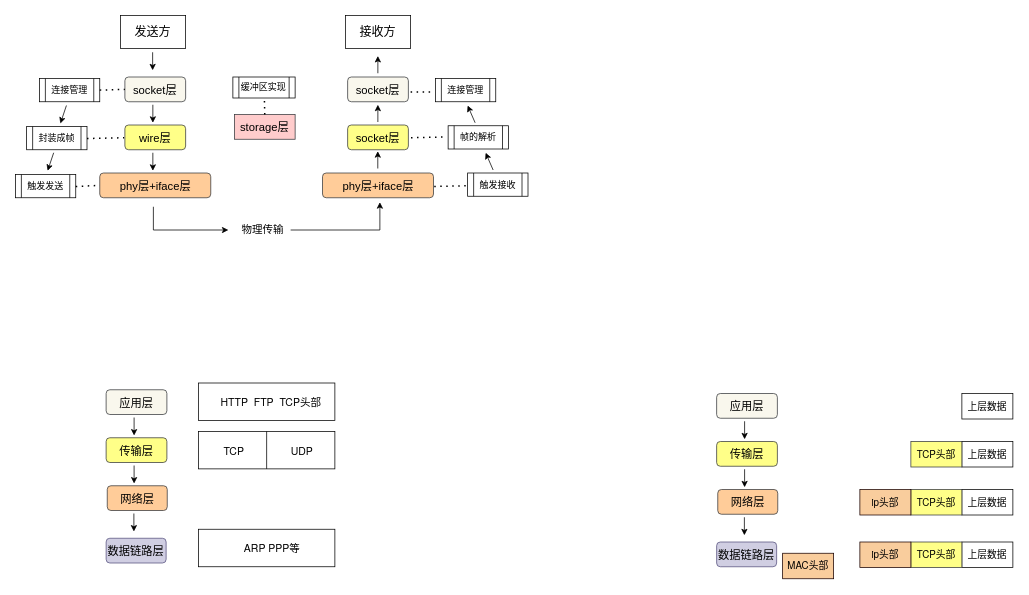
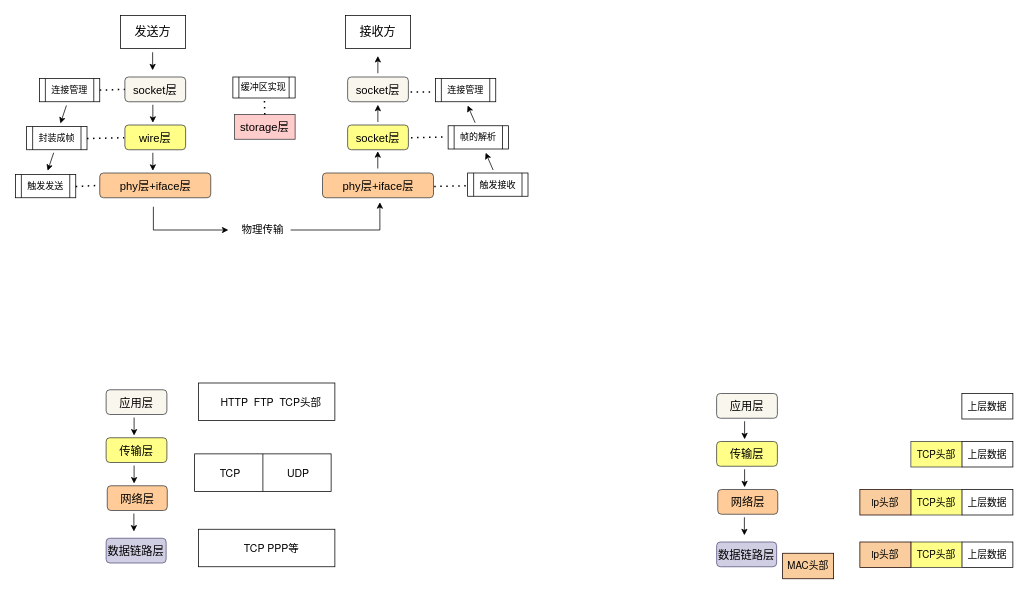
(267, 450) -> (263, 473)
(221, 548) -> (221, 548)
